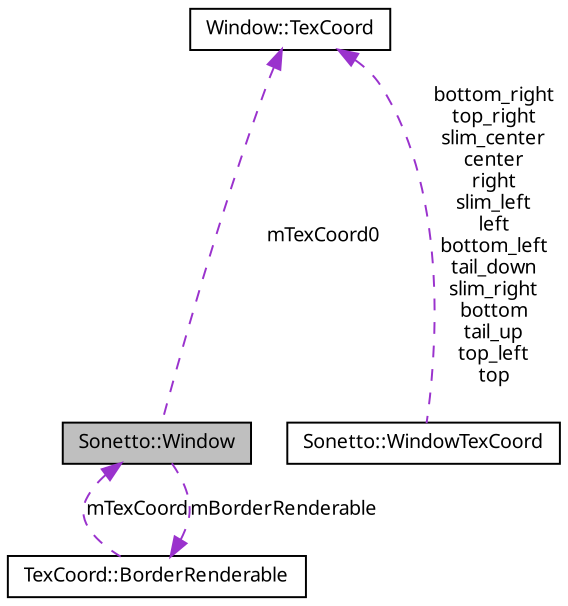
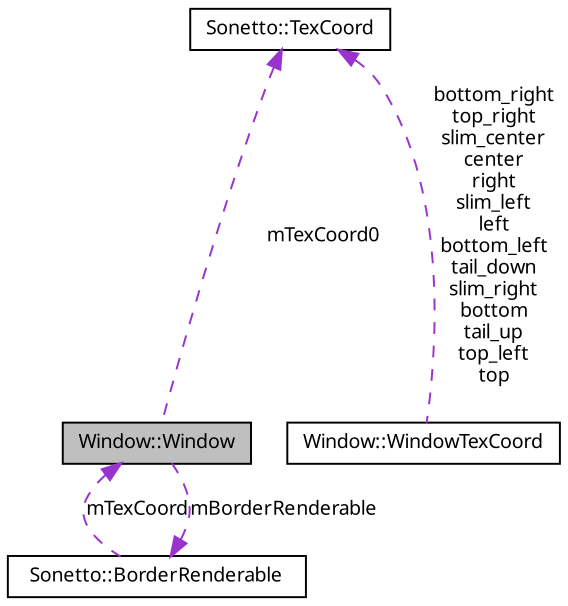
(290, 29) -> (290, 29)
(157, 443) -> (157, 443)
(424, 443) -> (424, 443)
(157, 577) -> (157, 577)
